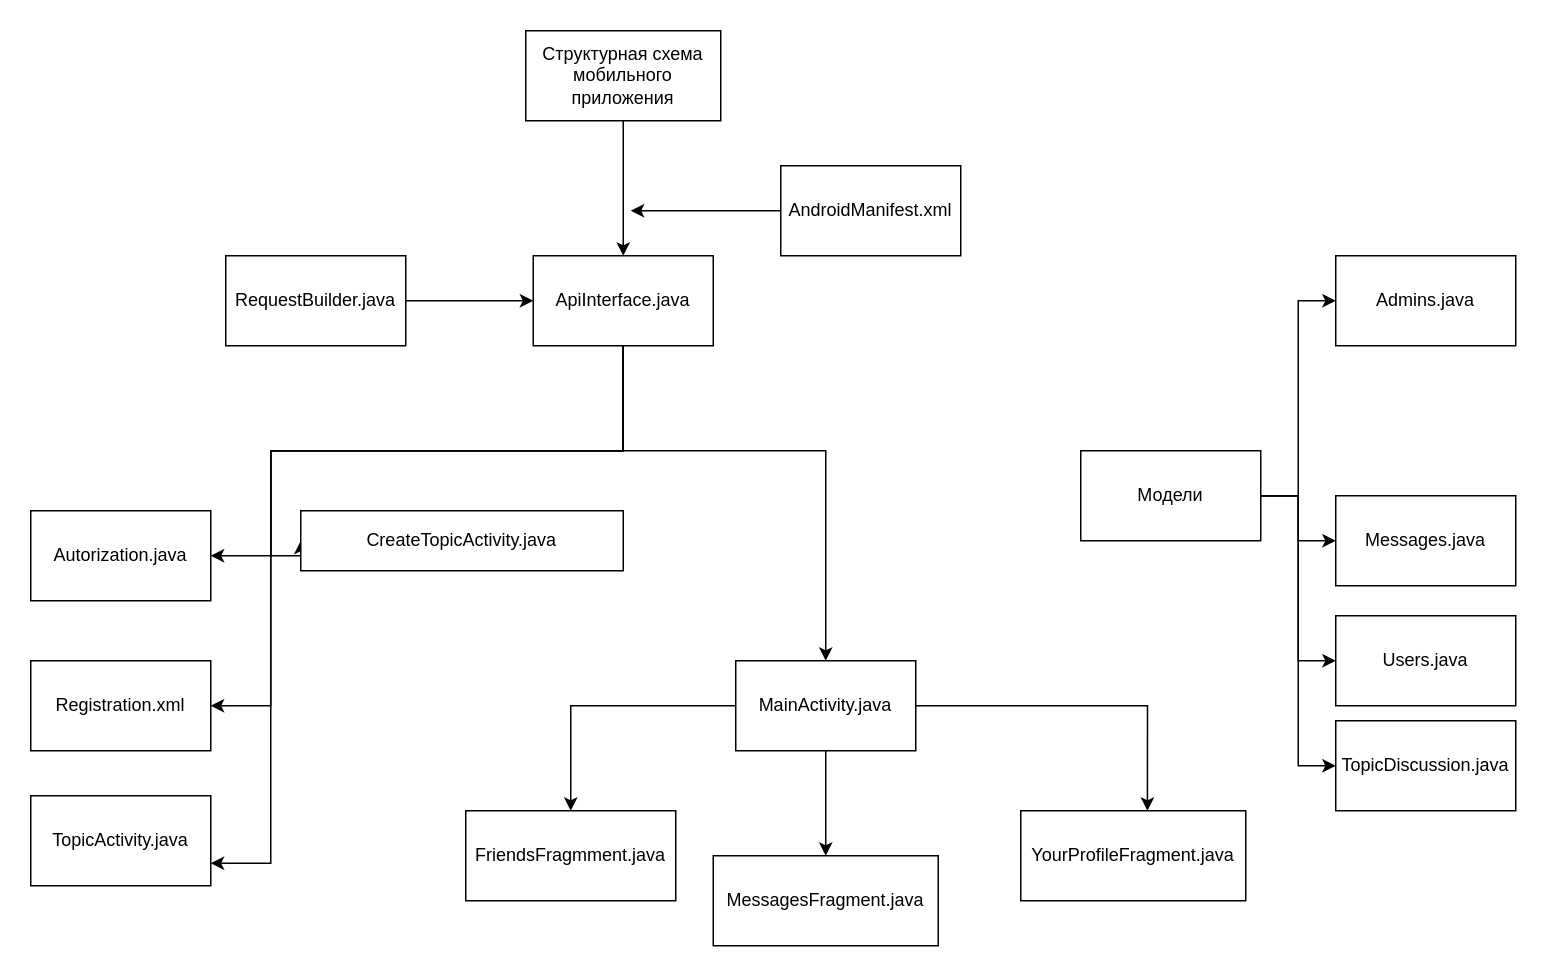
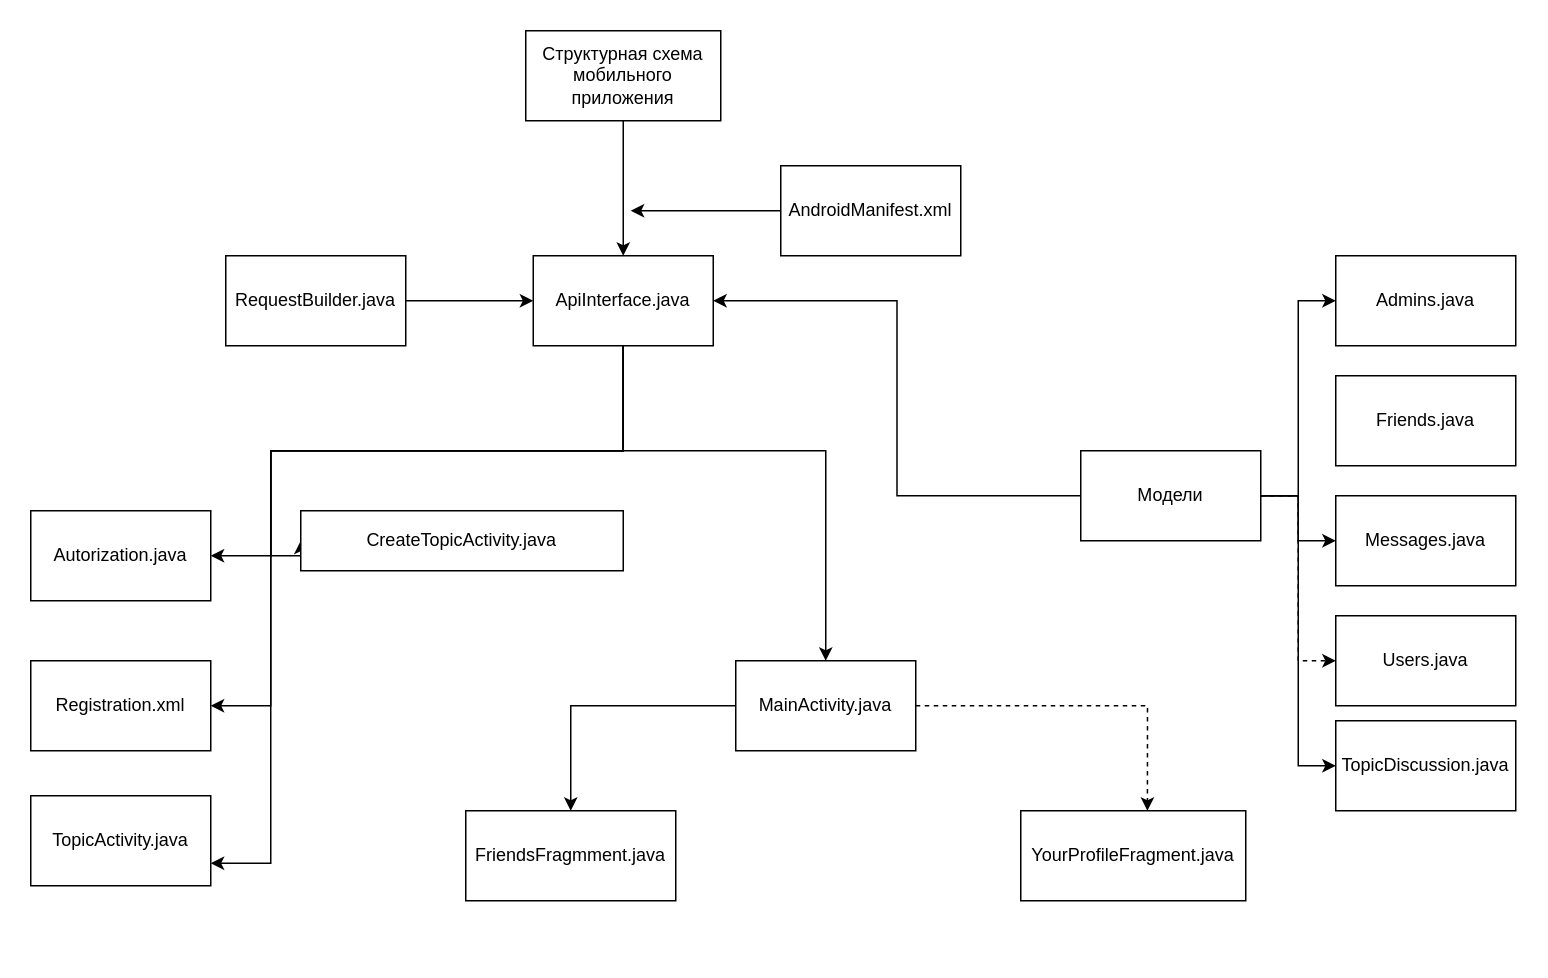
none -> (897, 403)
none -> (1426, 421)
(1312, 661) -> (1312, 661)
(1079, 706) -> (1079, 706)
(826, 798) -> none
(826, 901) -> none
